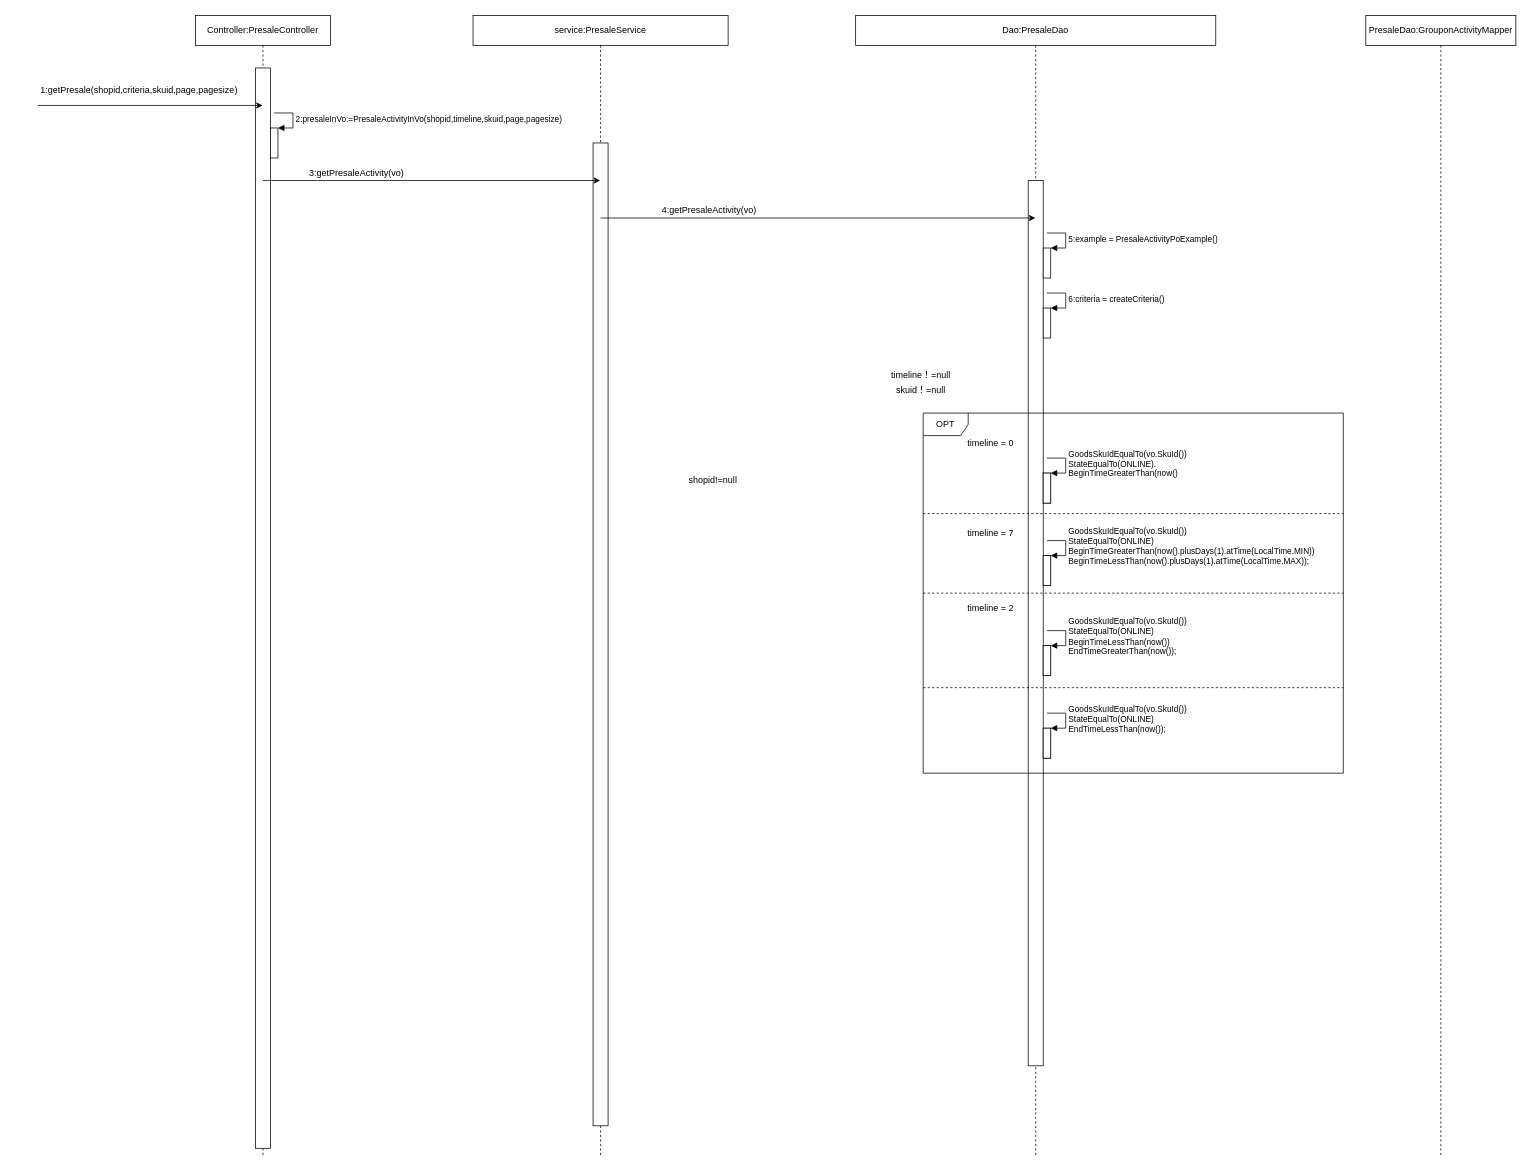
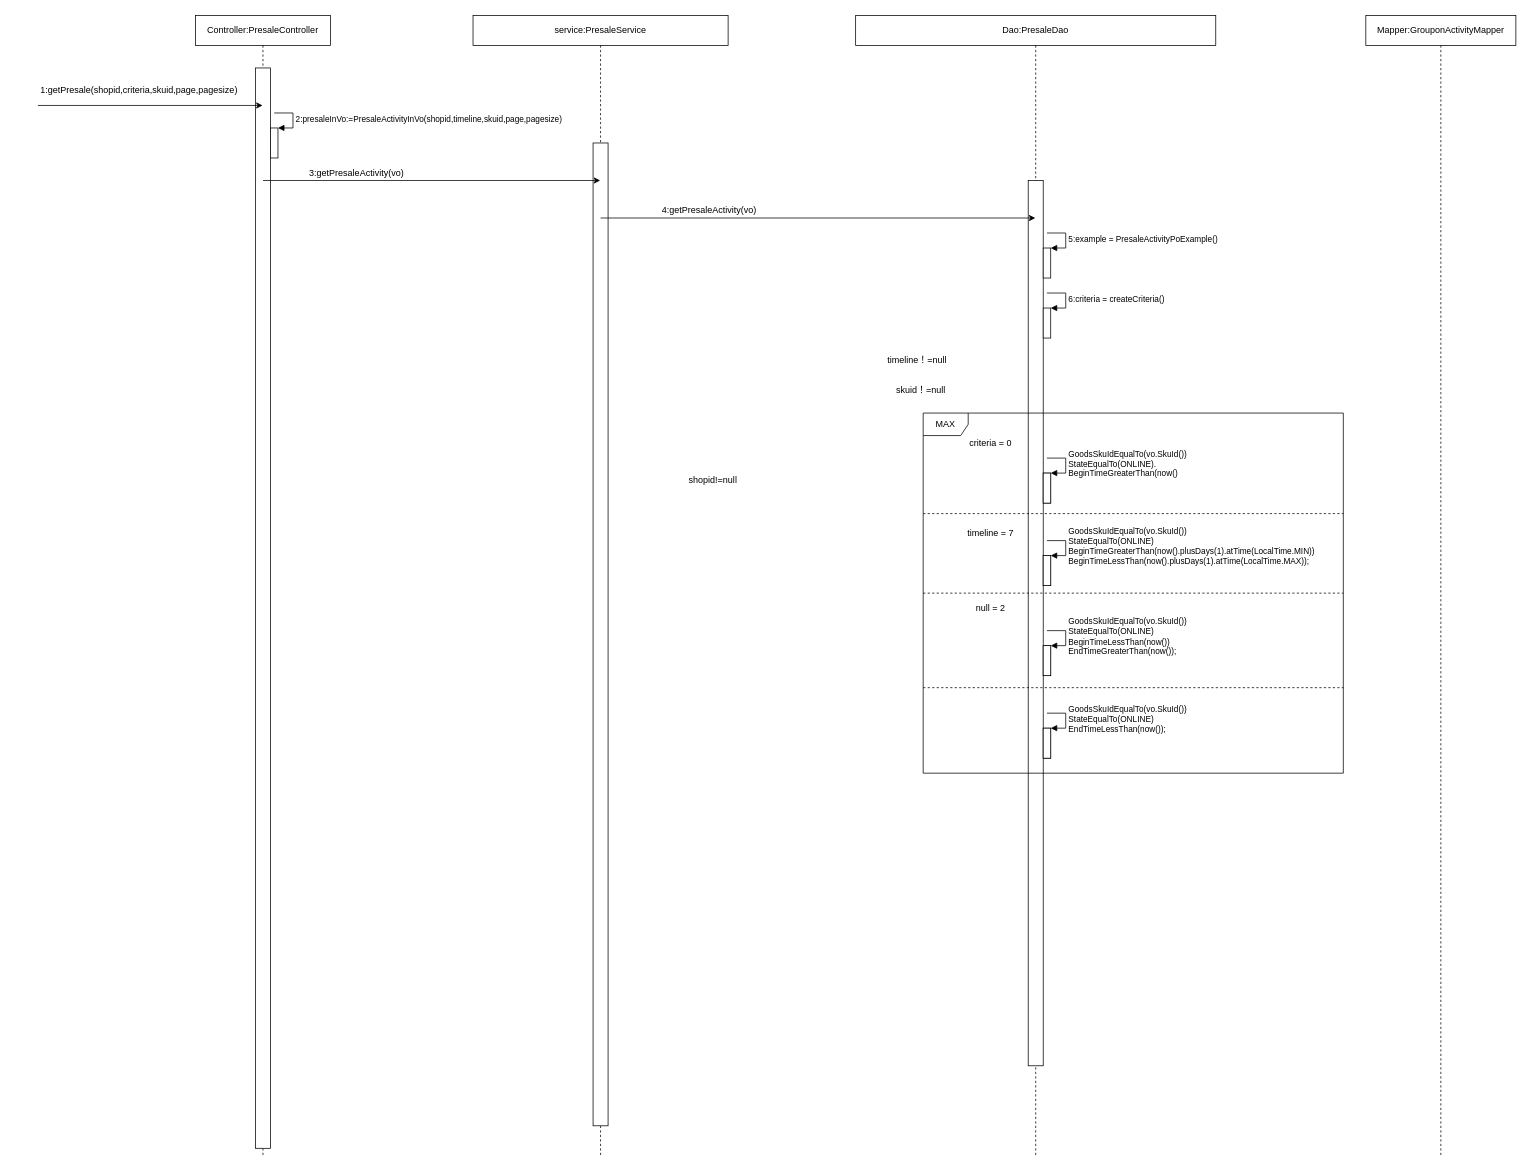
(1440, 30) -> (1440, 30)
(921, 375) -> (917, 360)
(945, 424) -> (945, 424)
(990, 443) -> (990, 443)
(990, 608) -> (990, 608)
